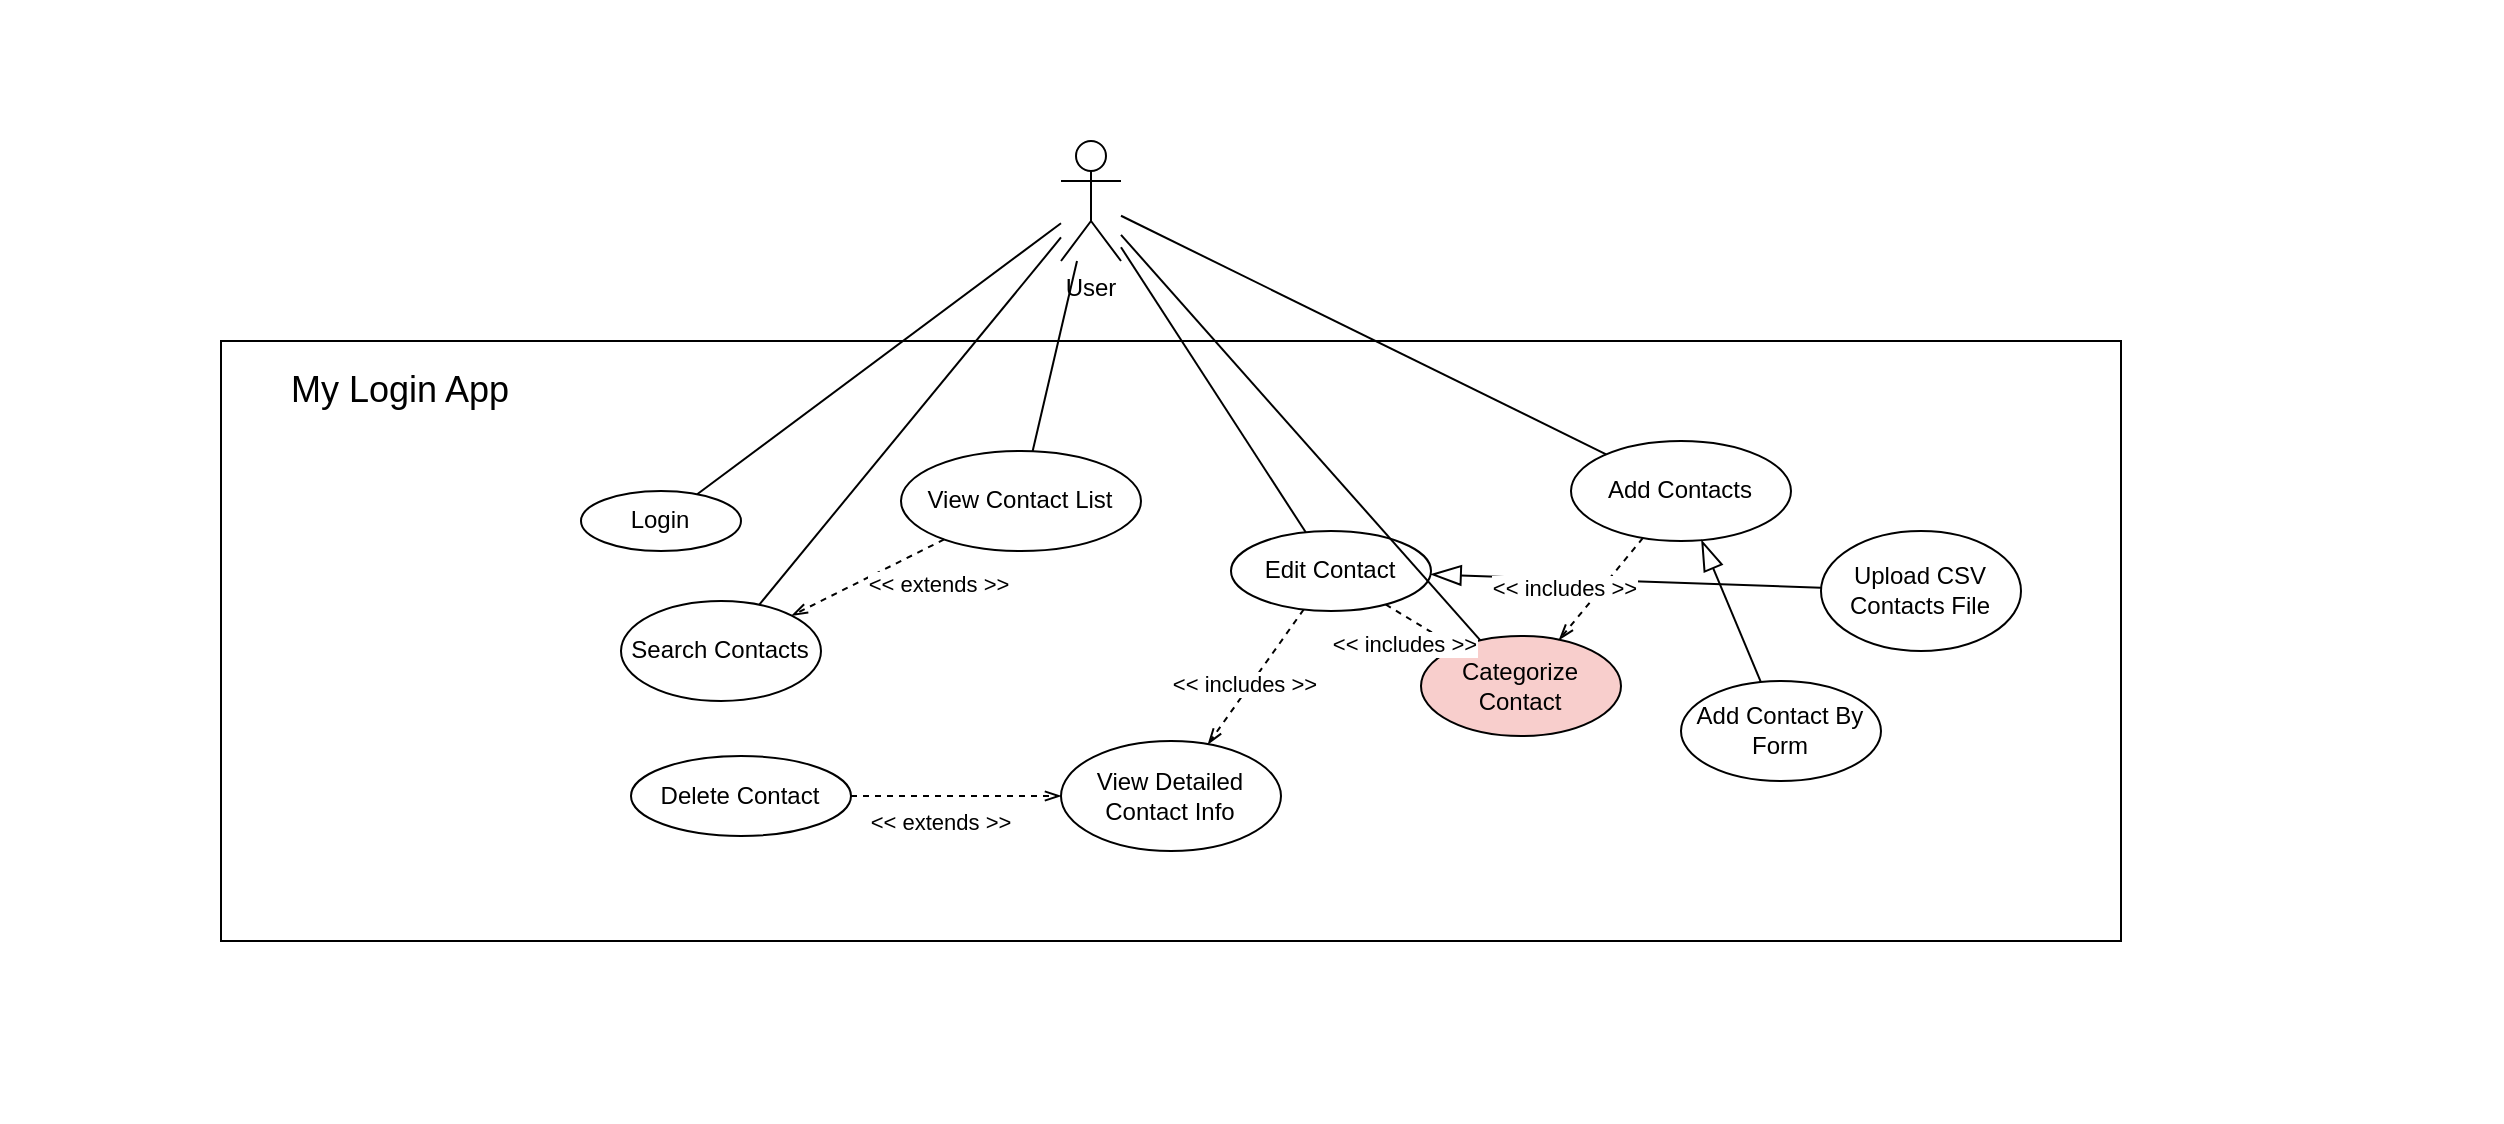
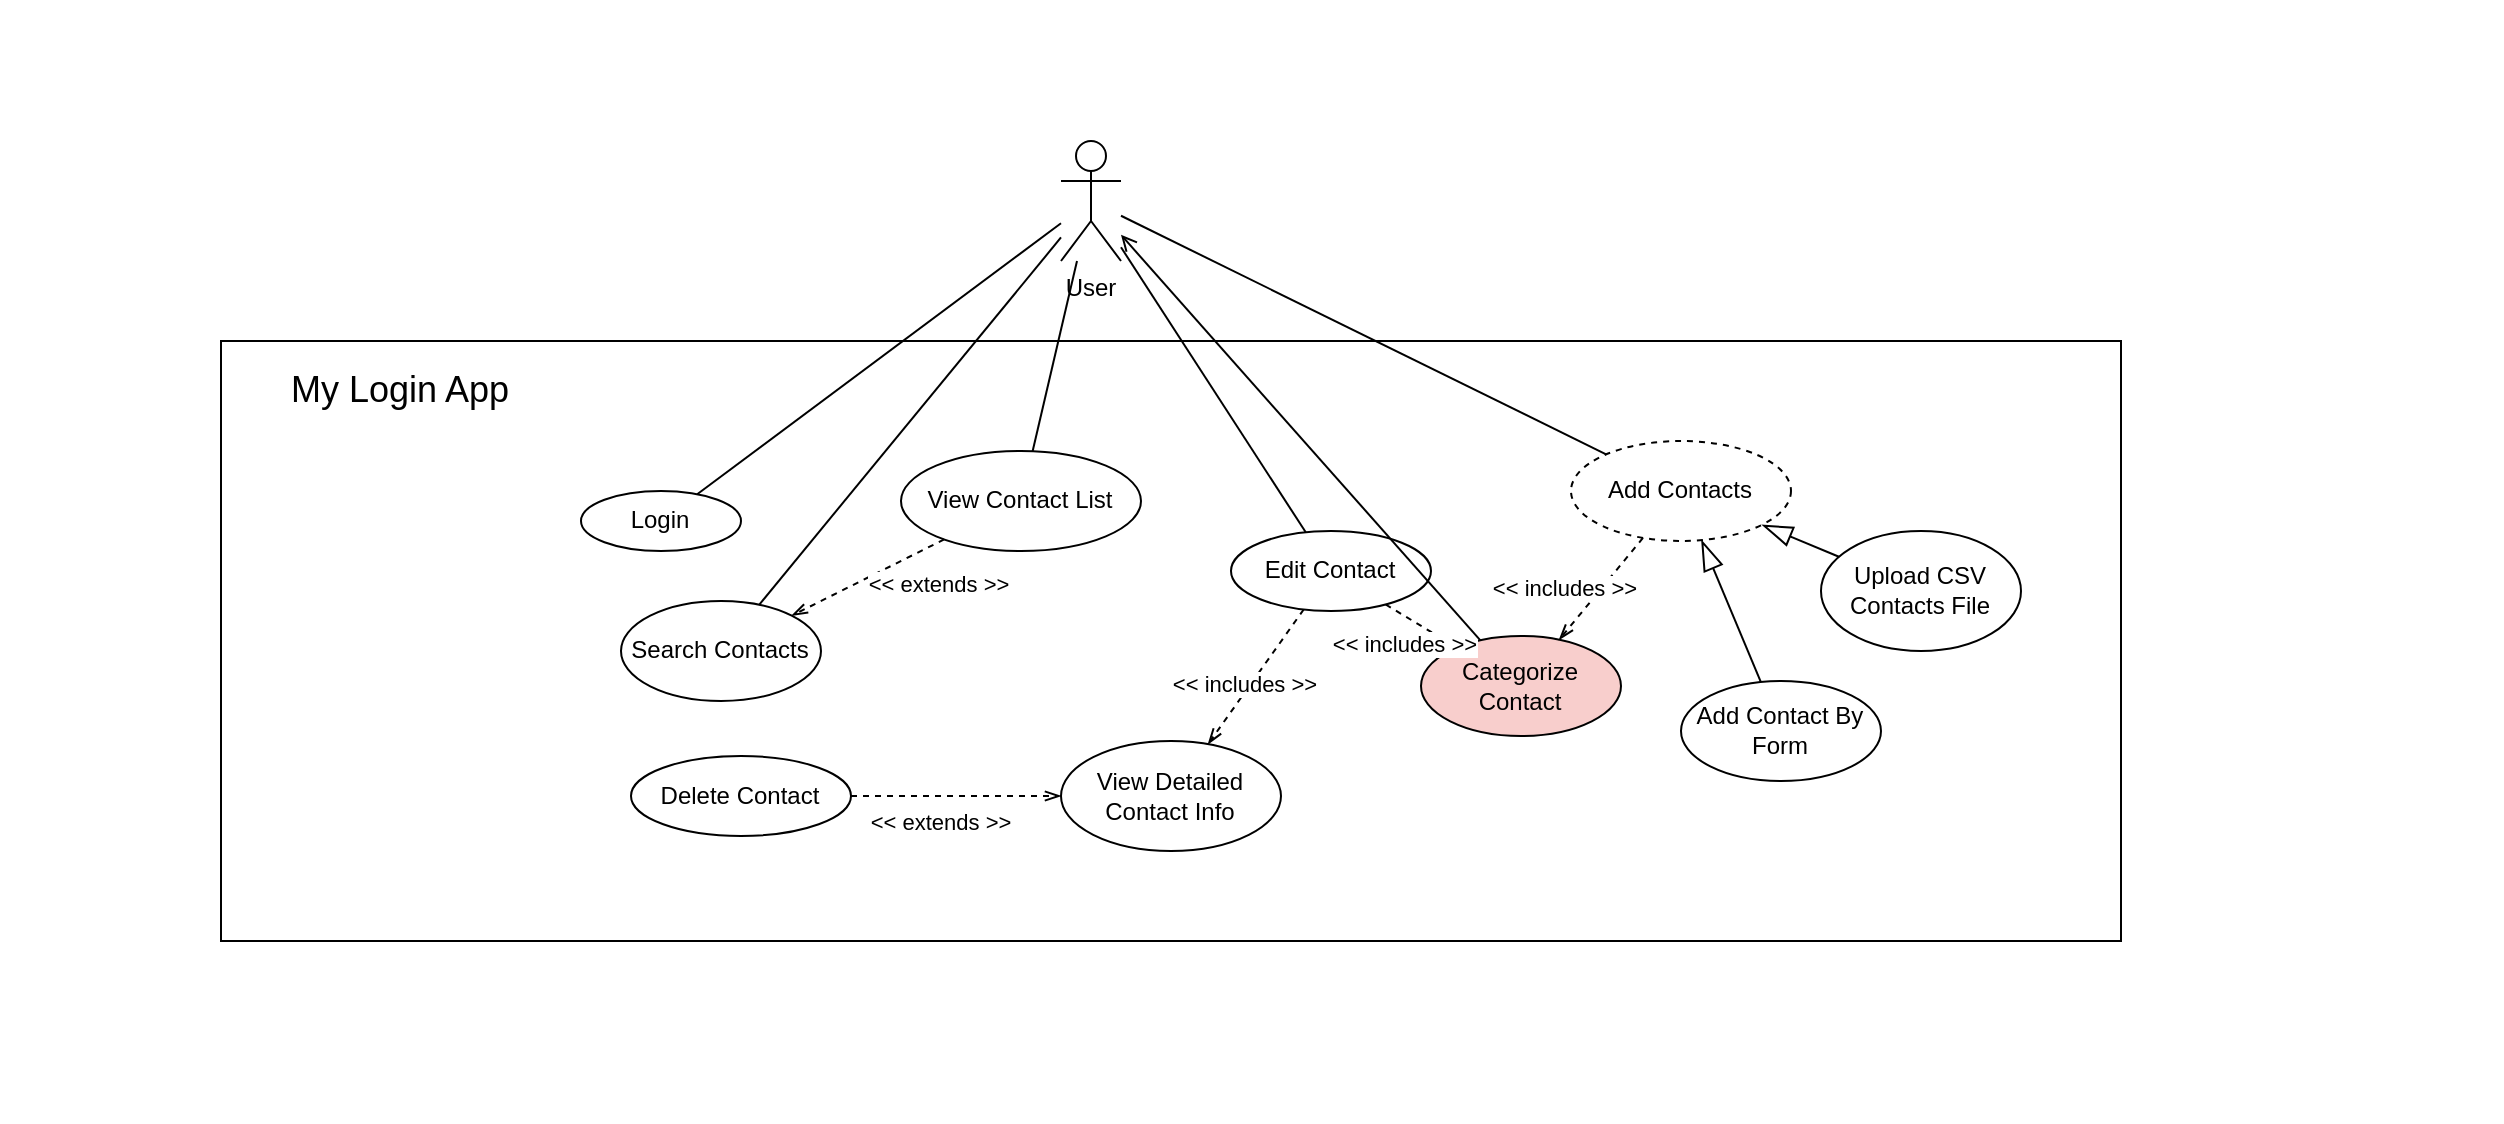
(1125, 239) -> (1126, 240)
(1681, 491) -> (1681, 491)
(1772, 586) -> (1814, 547)
